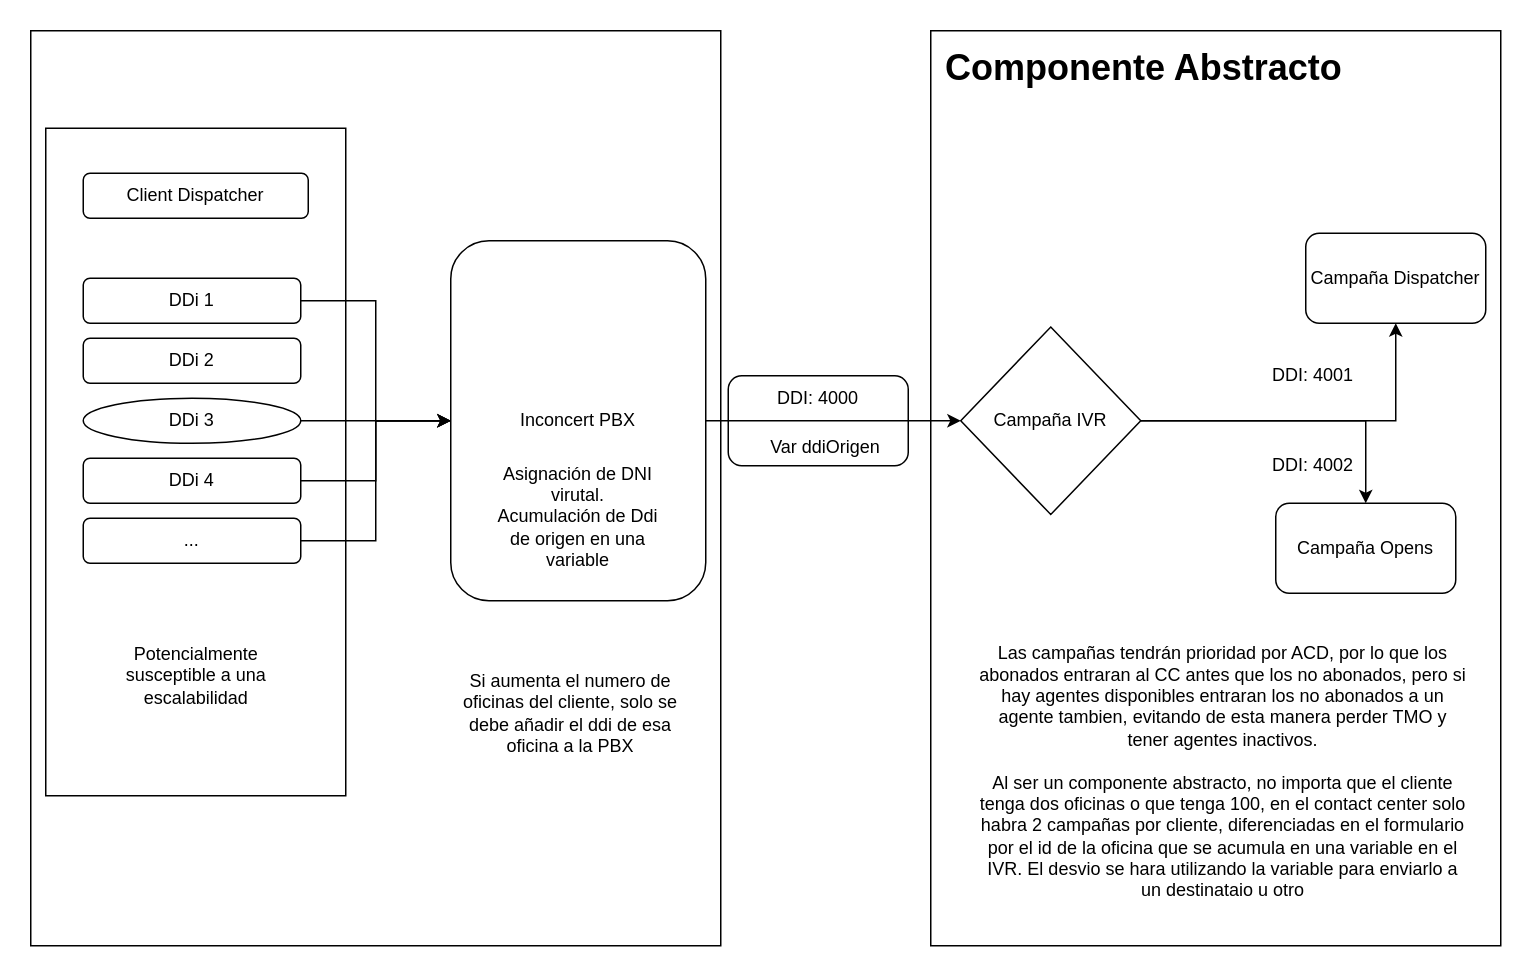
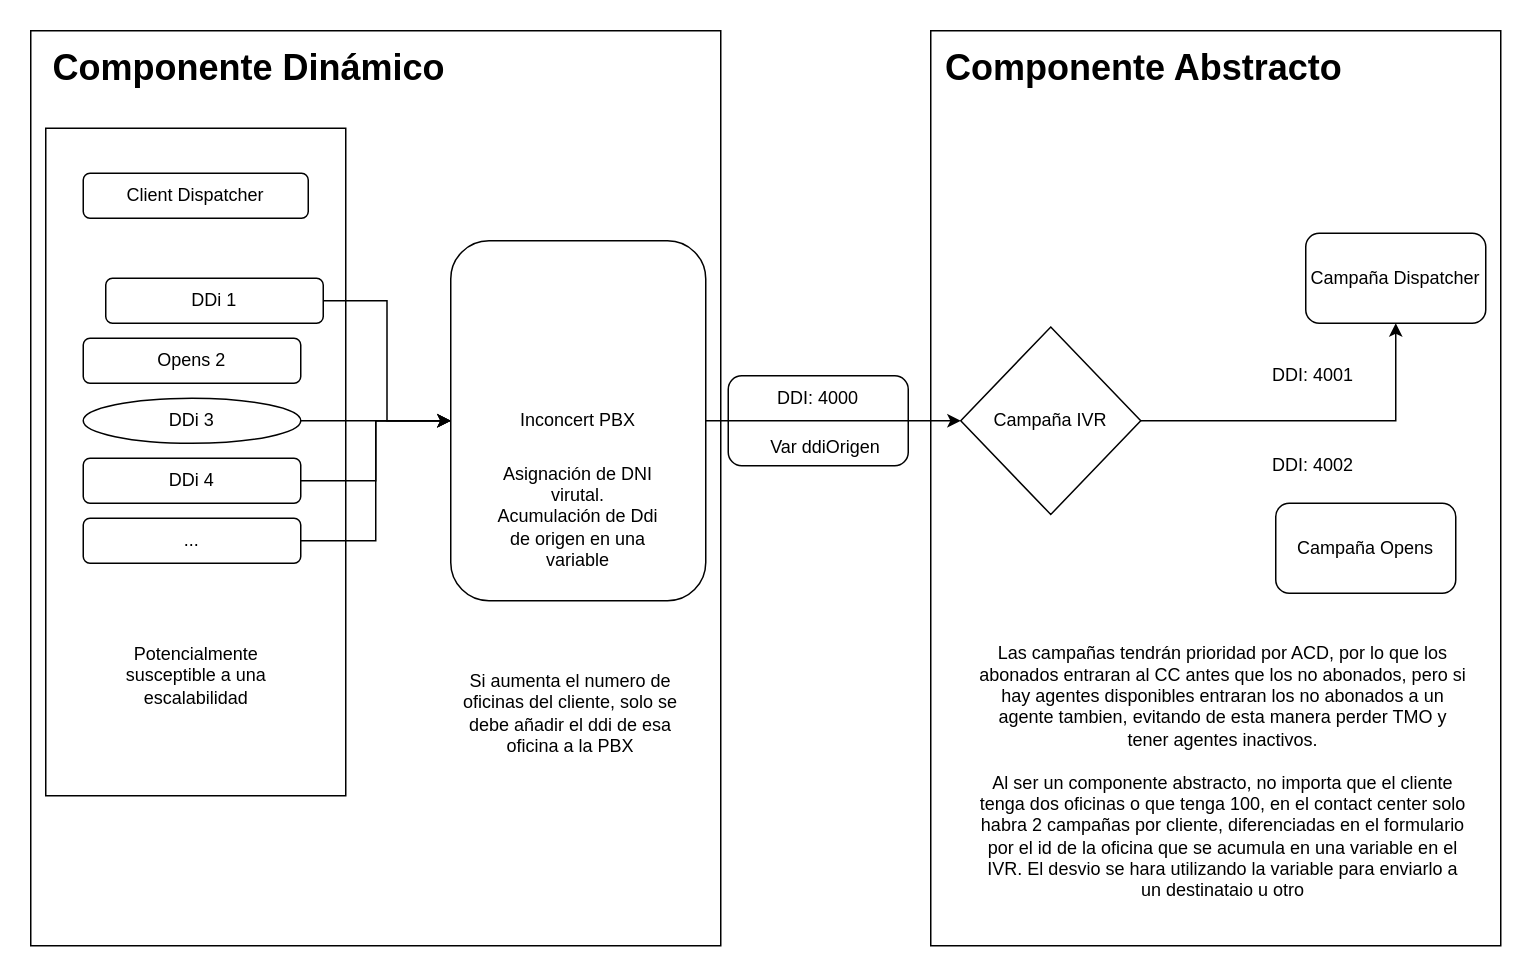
none -> (376, 72)
(192, 301) -> (215, 301)
(192, 361) -> (192, 361)
(1366, 458) -> none
